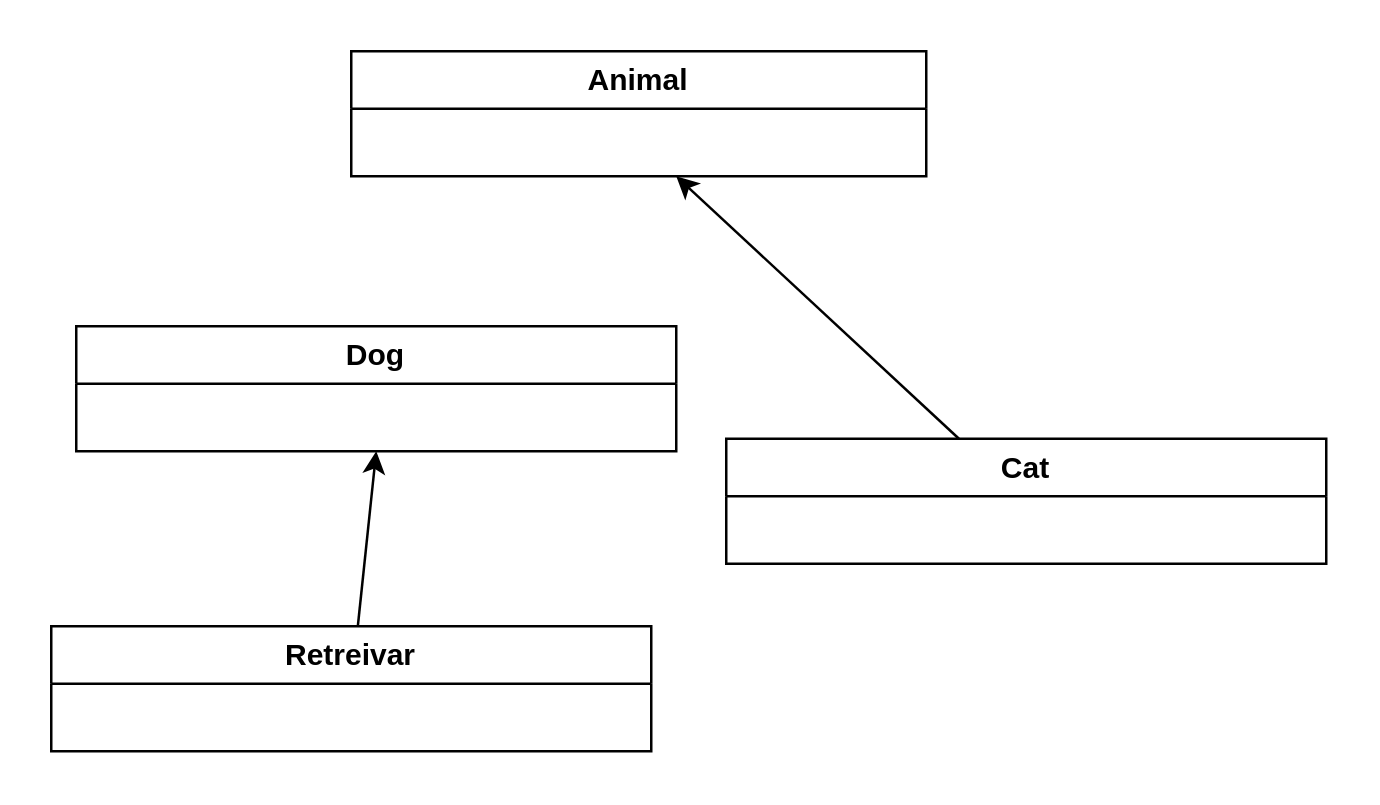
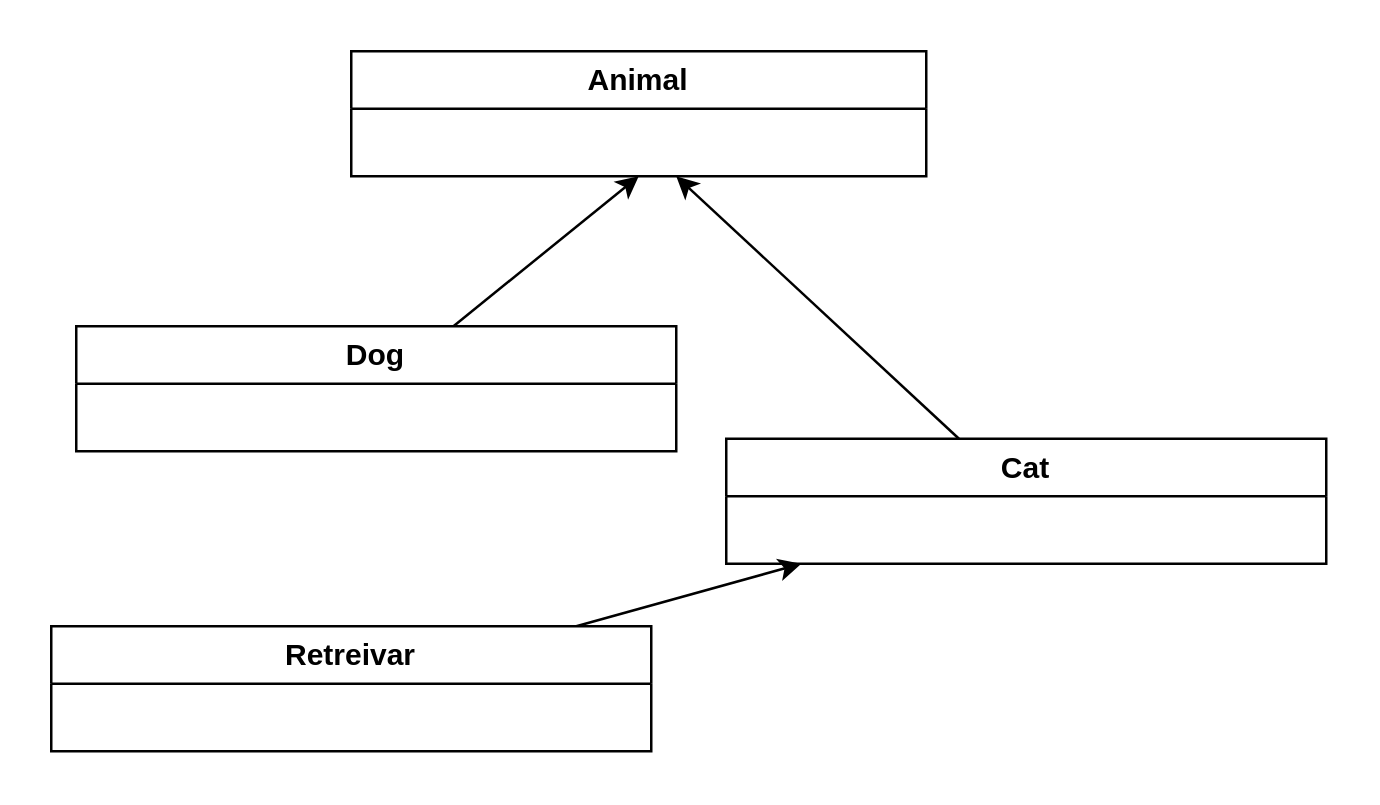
none -> (540, 256)
(366, 547) -> (681, 597)
